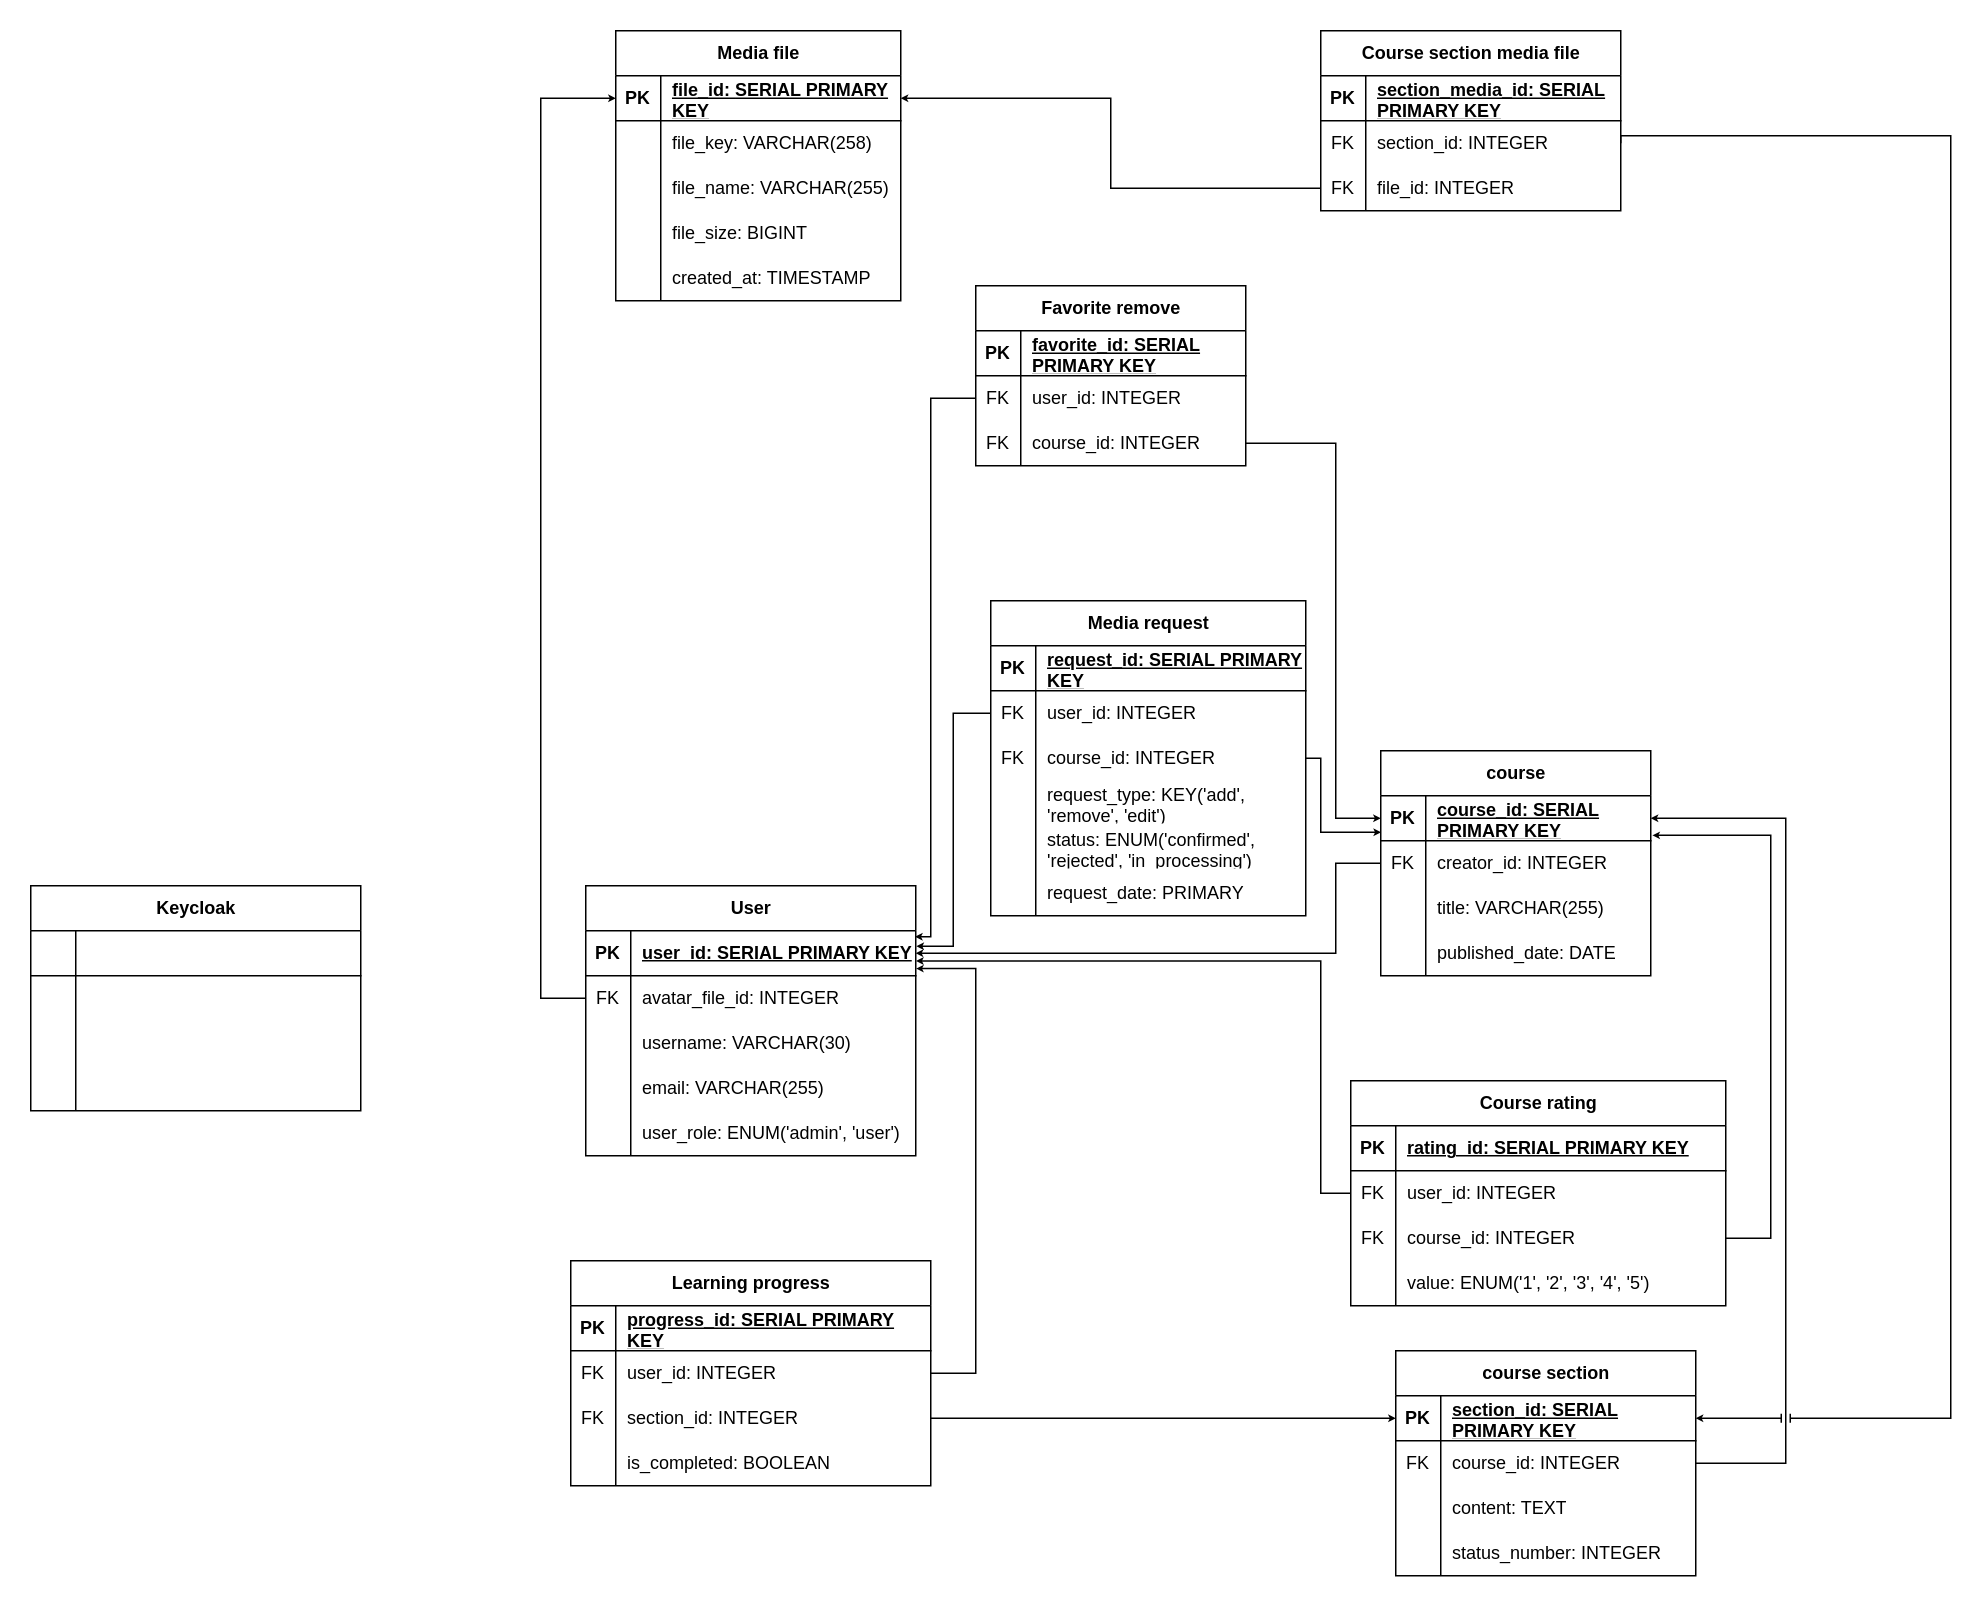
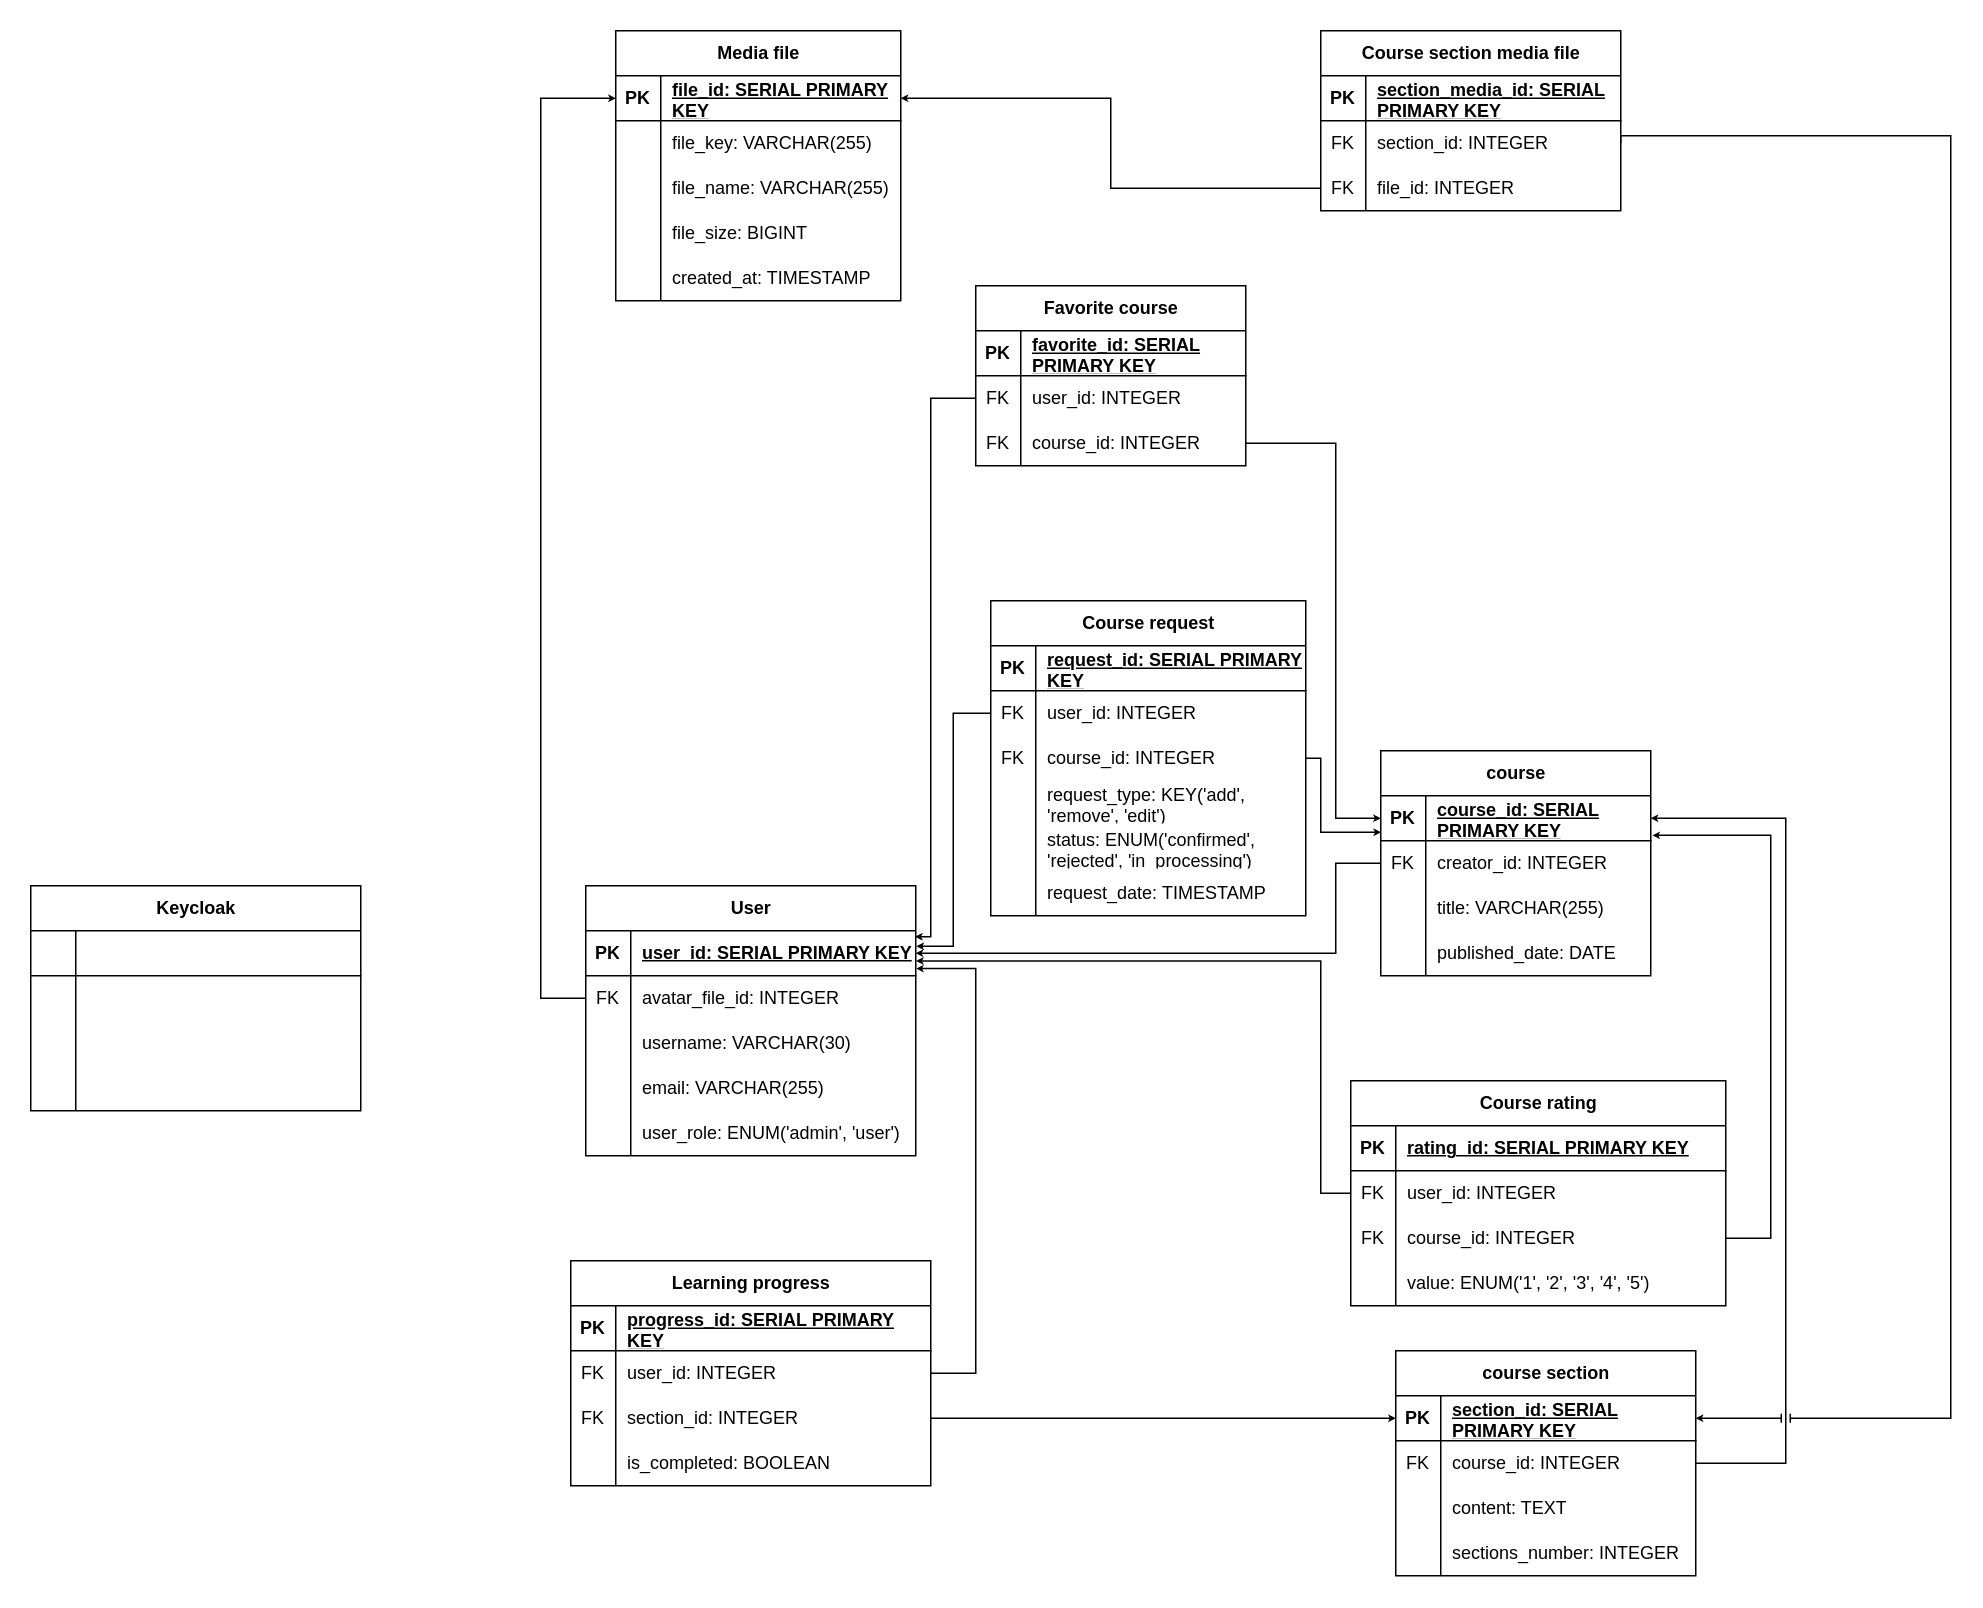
(774, 143) -> (774, 143)
(1112, 308) -> (1112, 308)
(1149, 623) -> (1149, 623)
(1151, 893) -> (1161, 893)
(1559, 1553) -> (1567, 1553)
